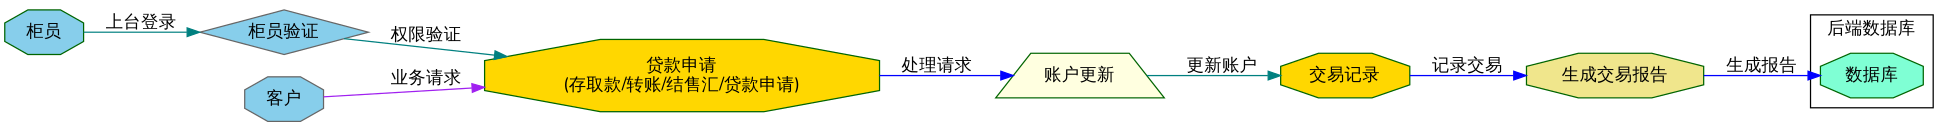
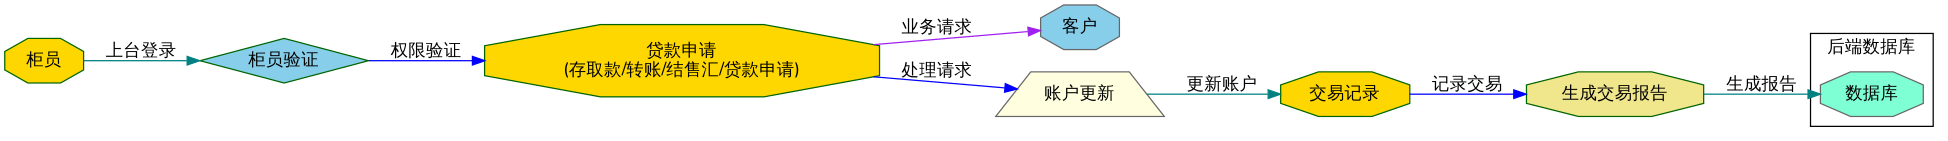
(44, 32) -> (44, 61)
(284, 32) -> (284, 61)
(419, 47) -> (421, 61)
(1080, 76) -> (1080, 94)
(1756, 76) -> (1756, 94)
(1872, 76) -> (1872, 94)
(398, 92) -> (951, 38)
